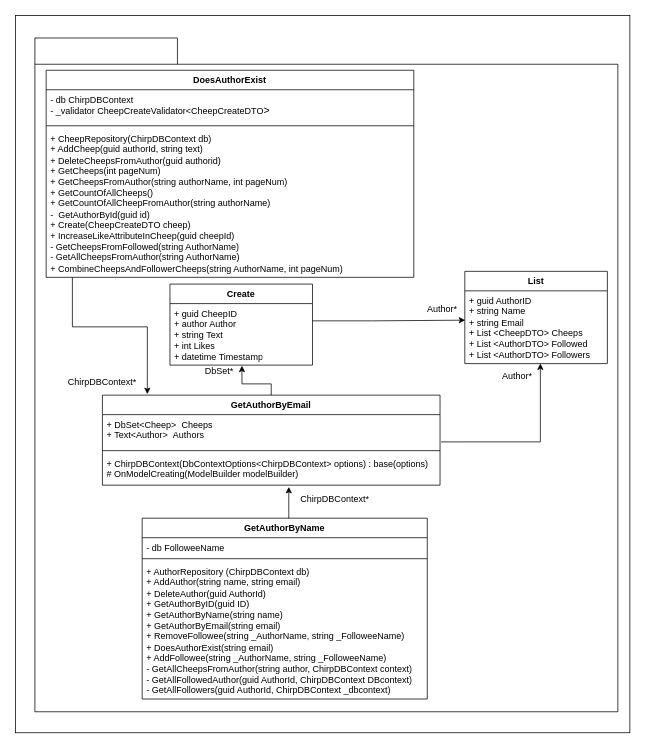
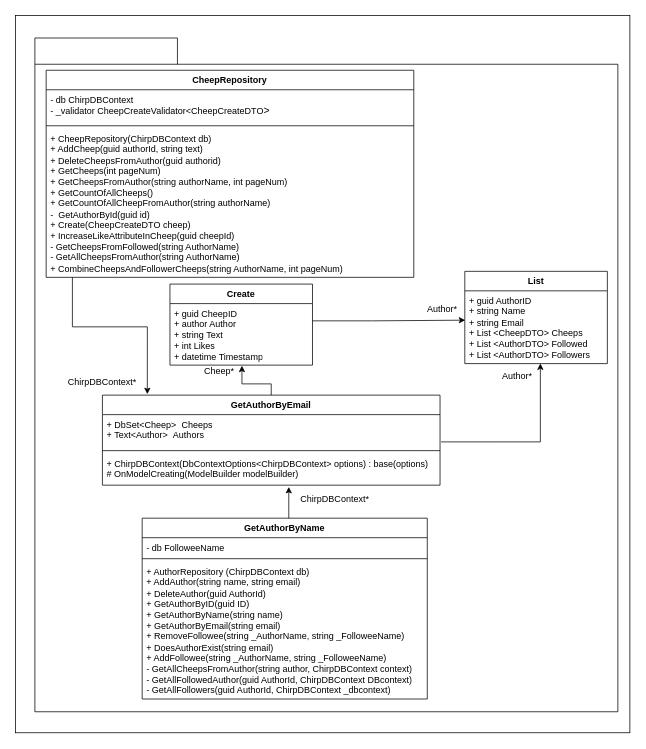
(230, 81) -> (230, 81)
(219, 372) -> (219, 372)
